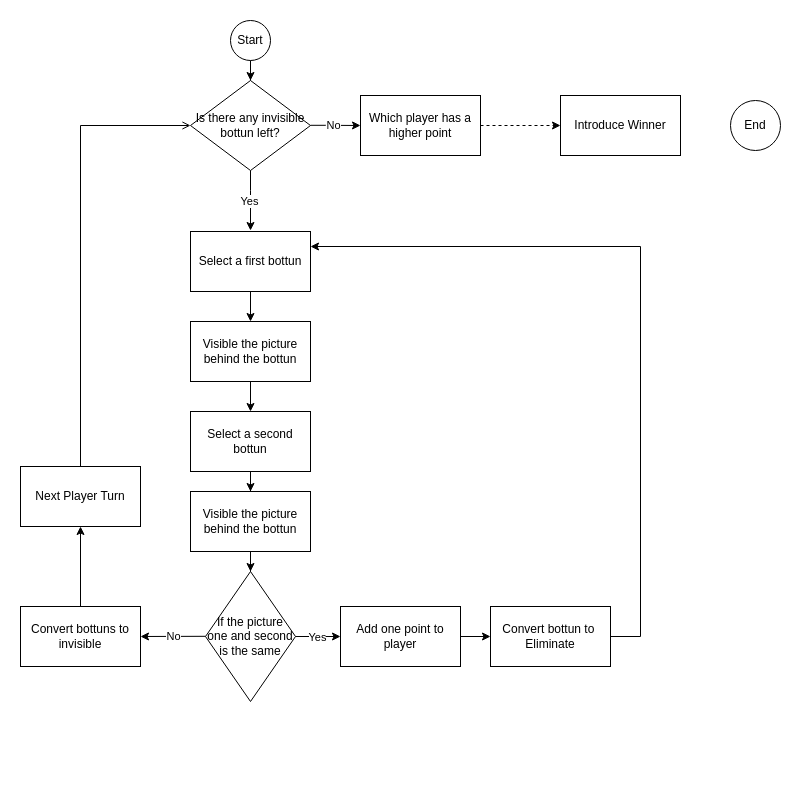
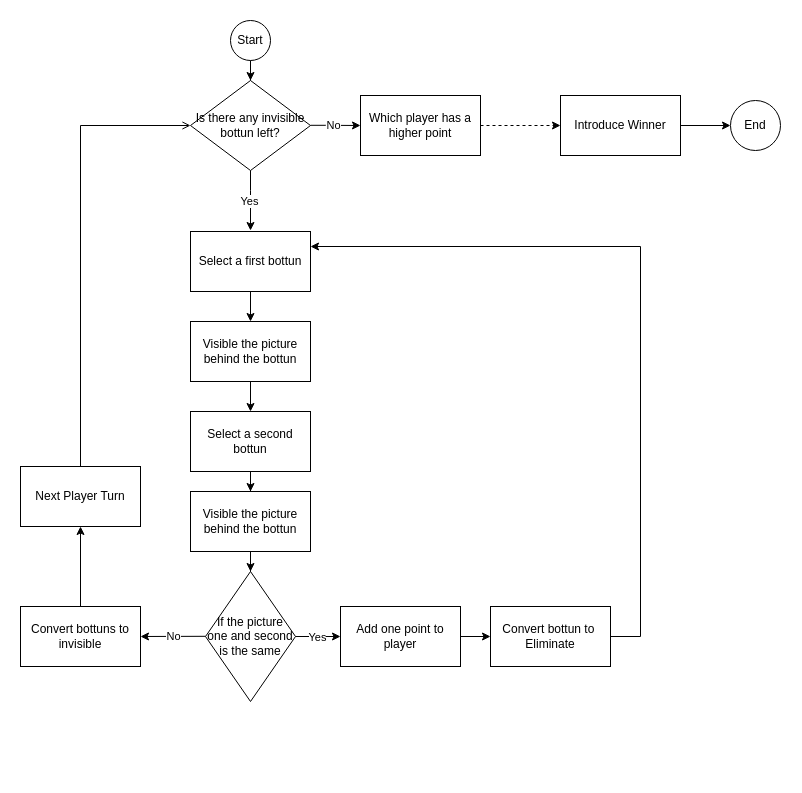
none -> (702, 126)
